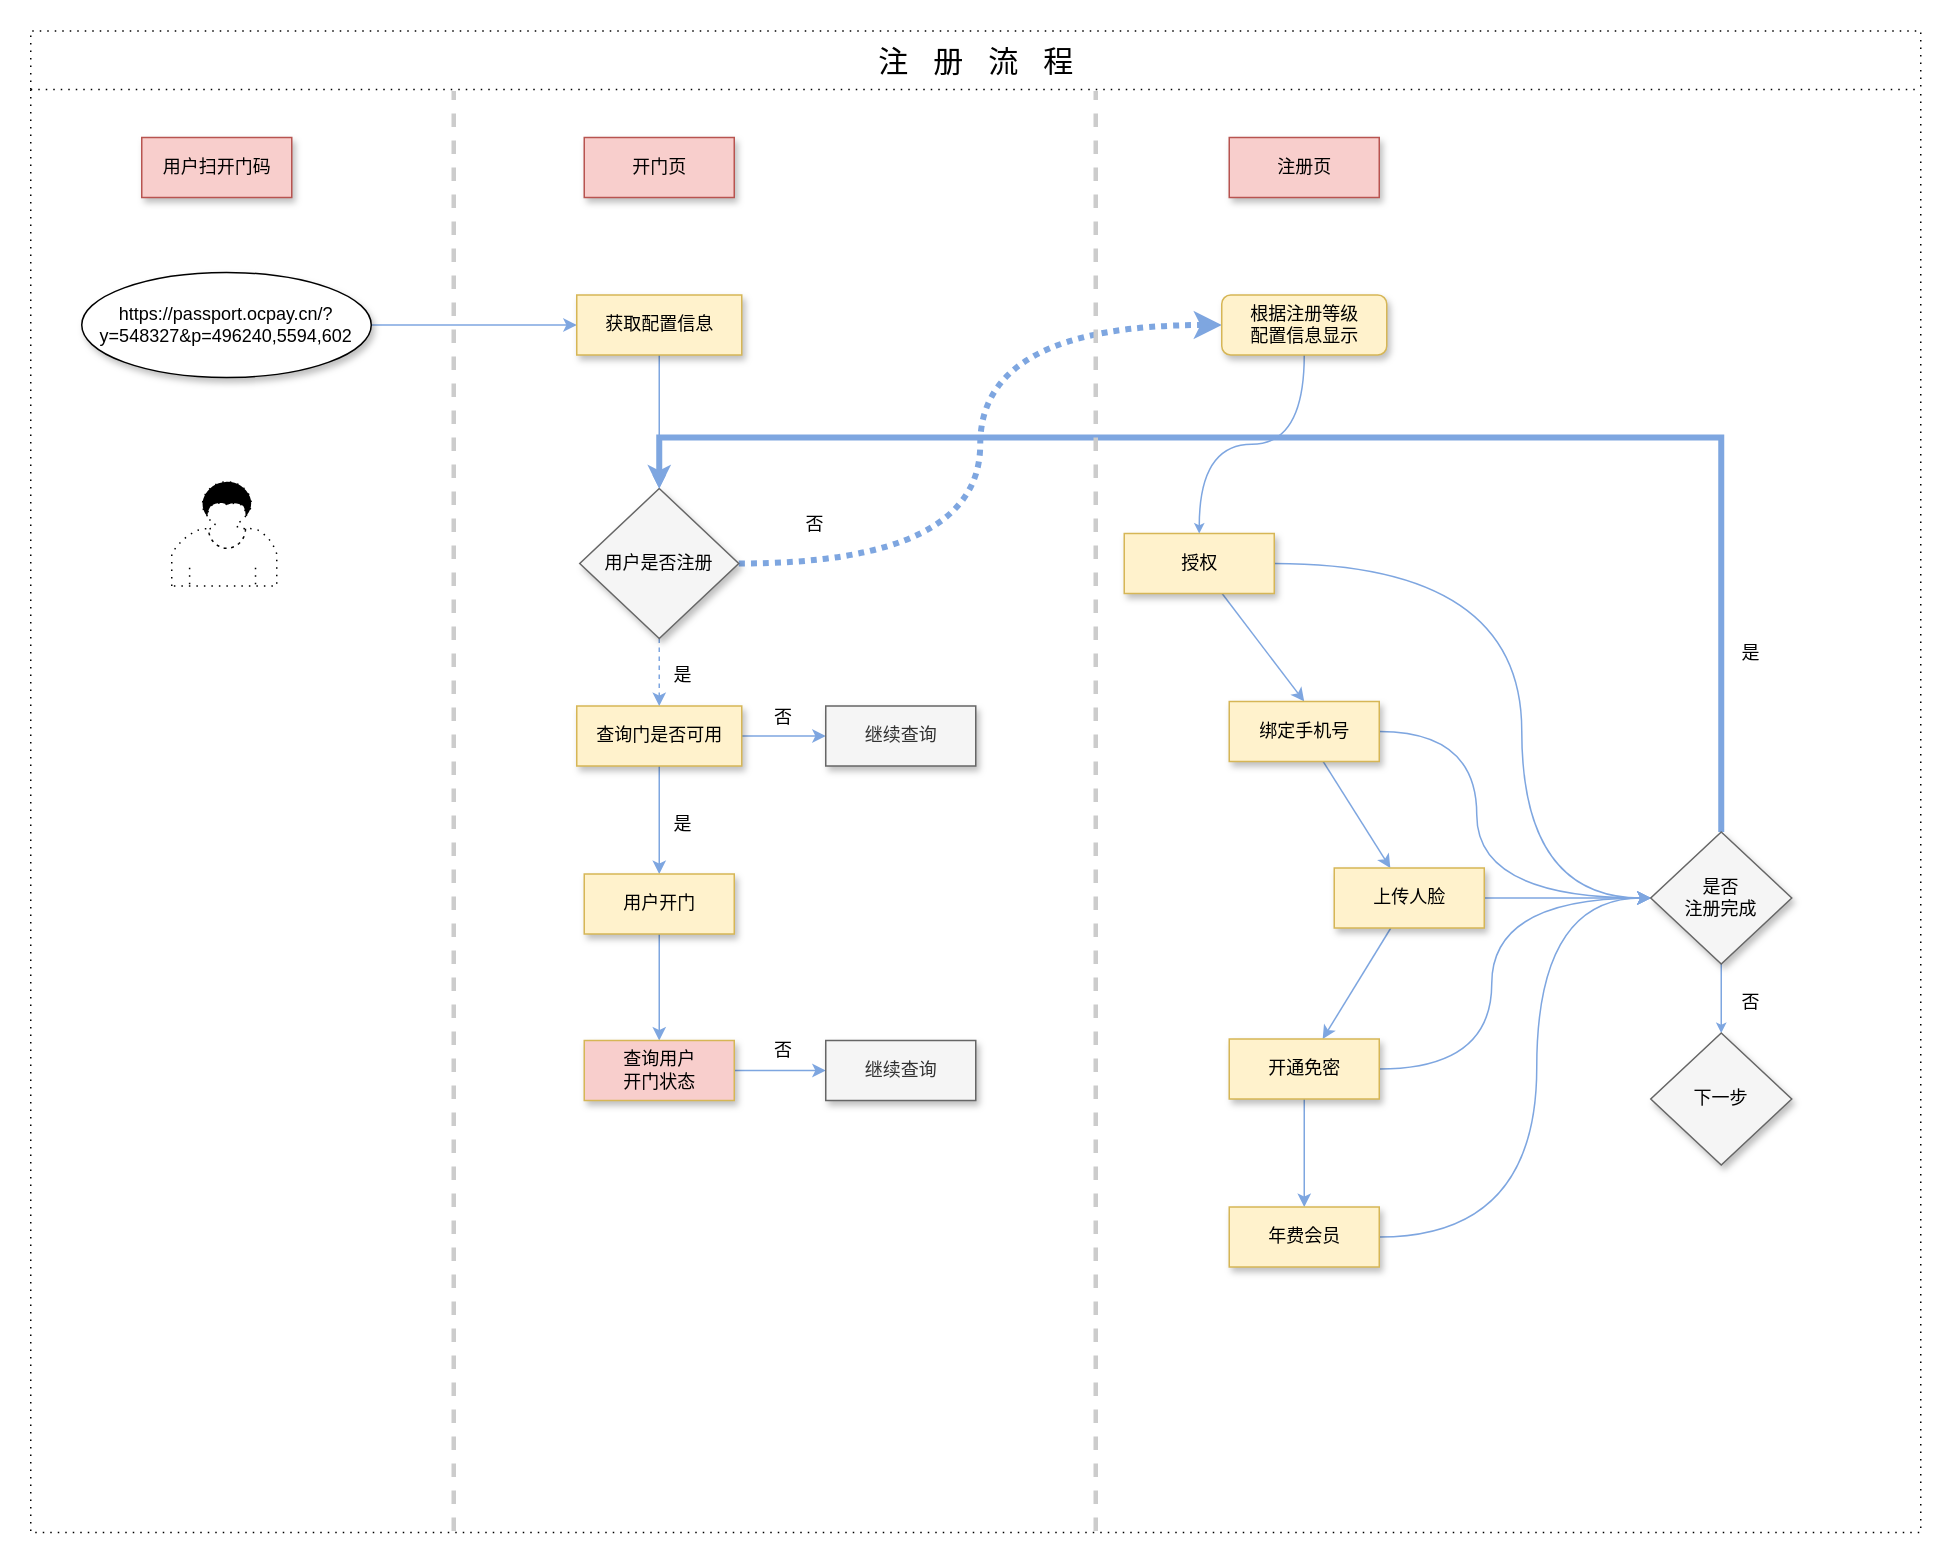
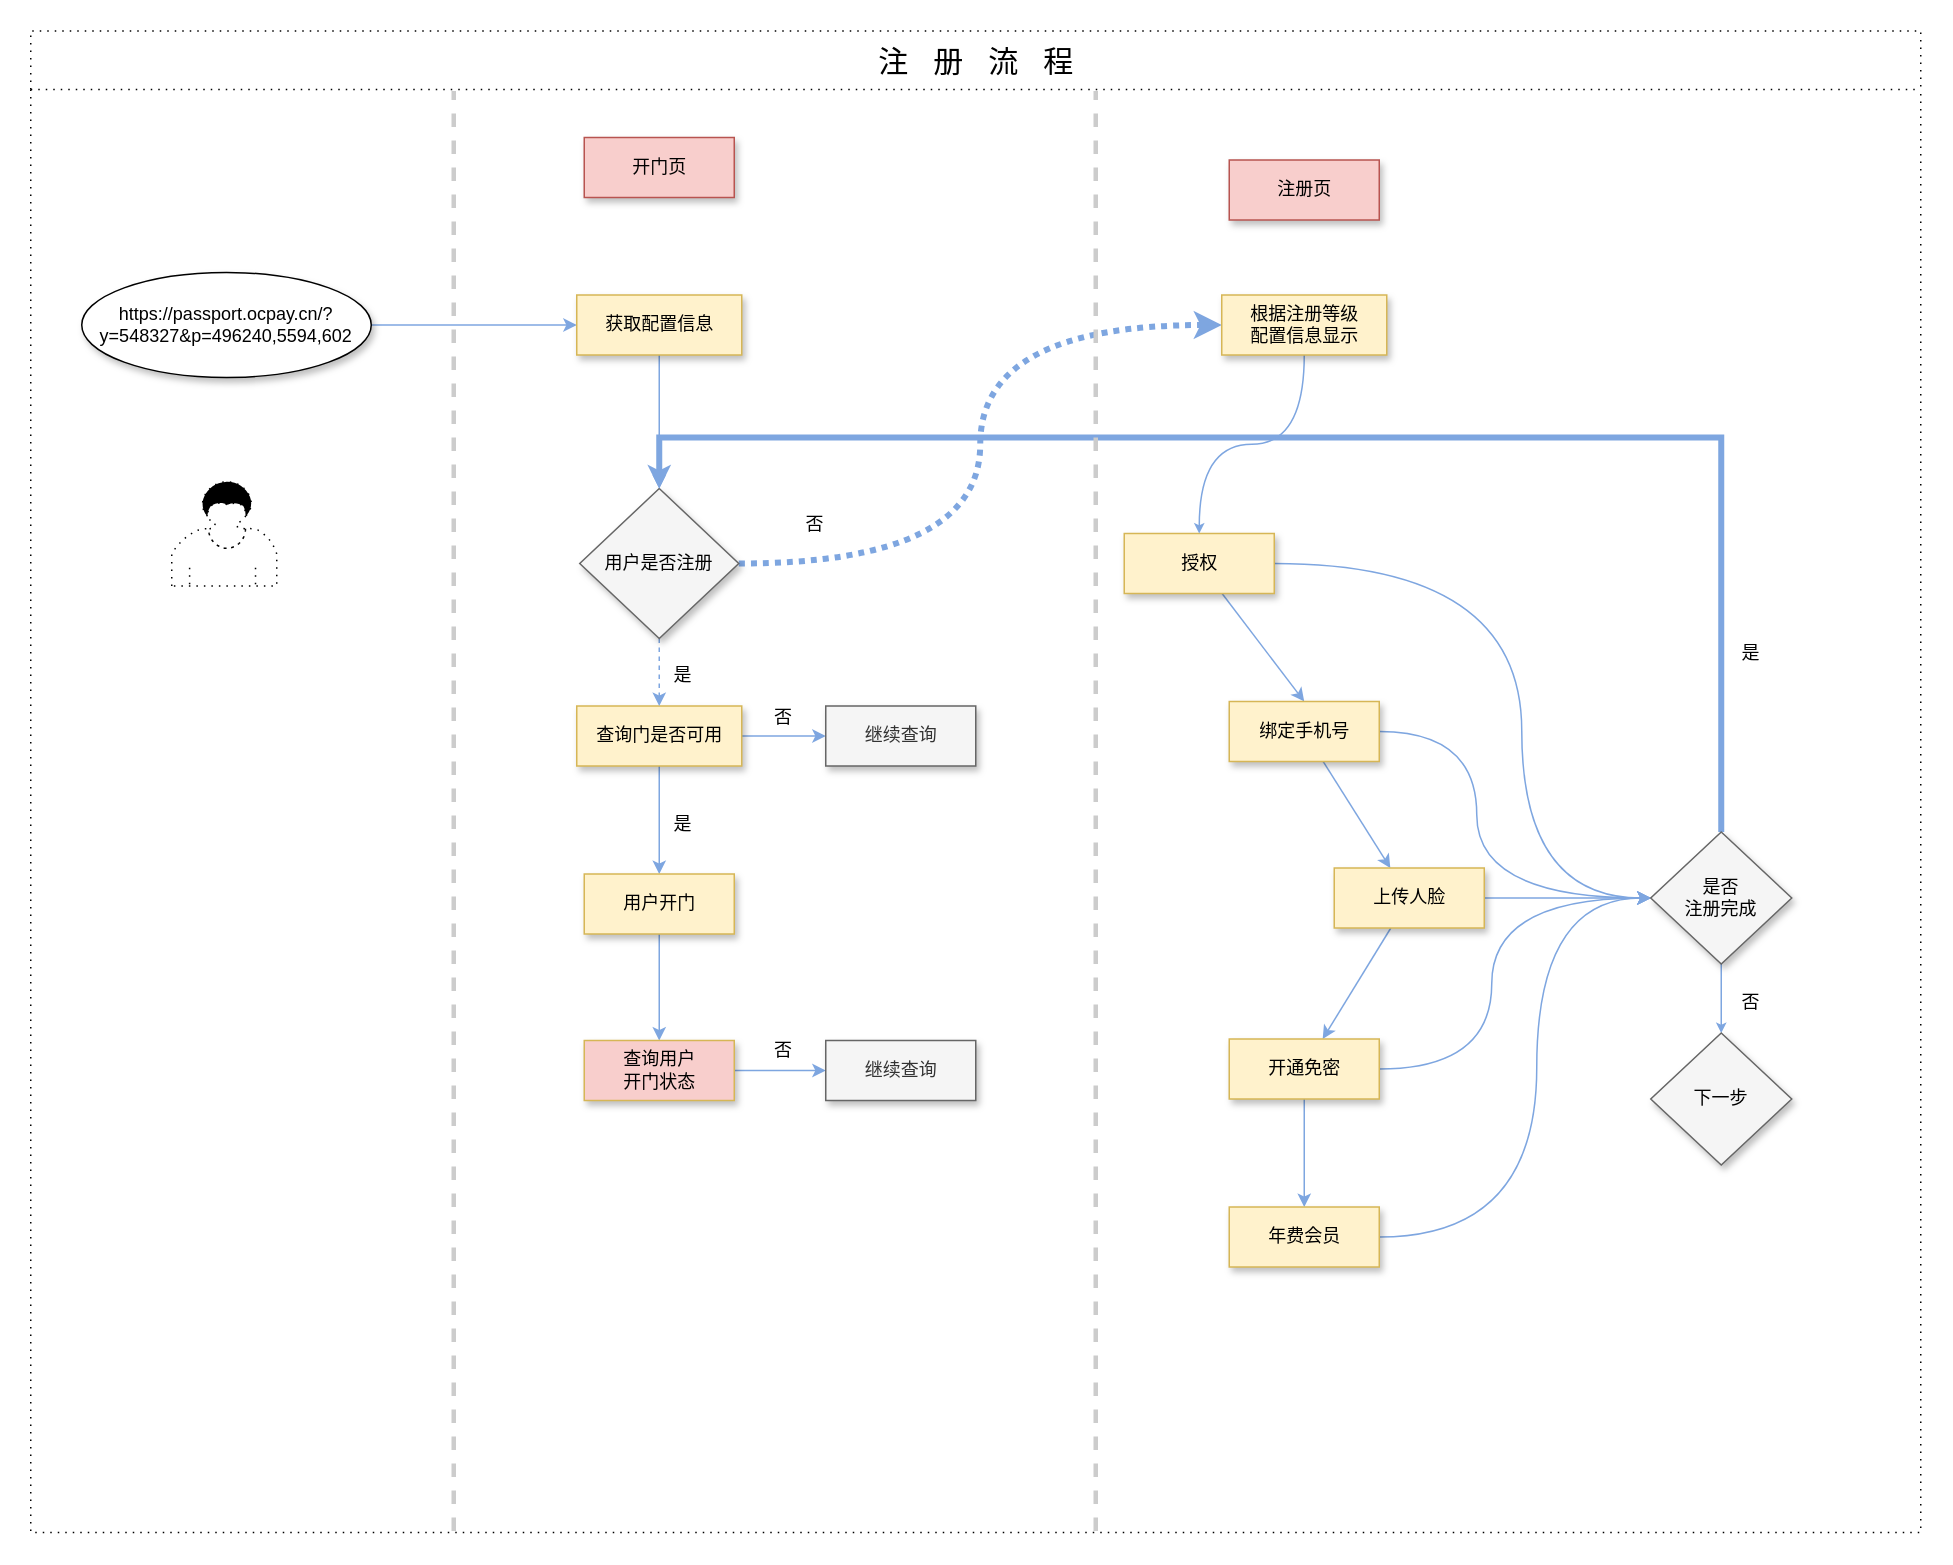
(217, 167) -> none
(1304, 167) -> (1304, 190)
(1304, 325) -> (1304, 325)
